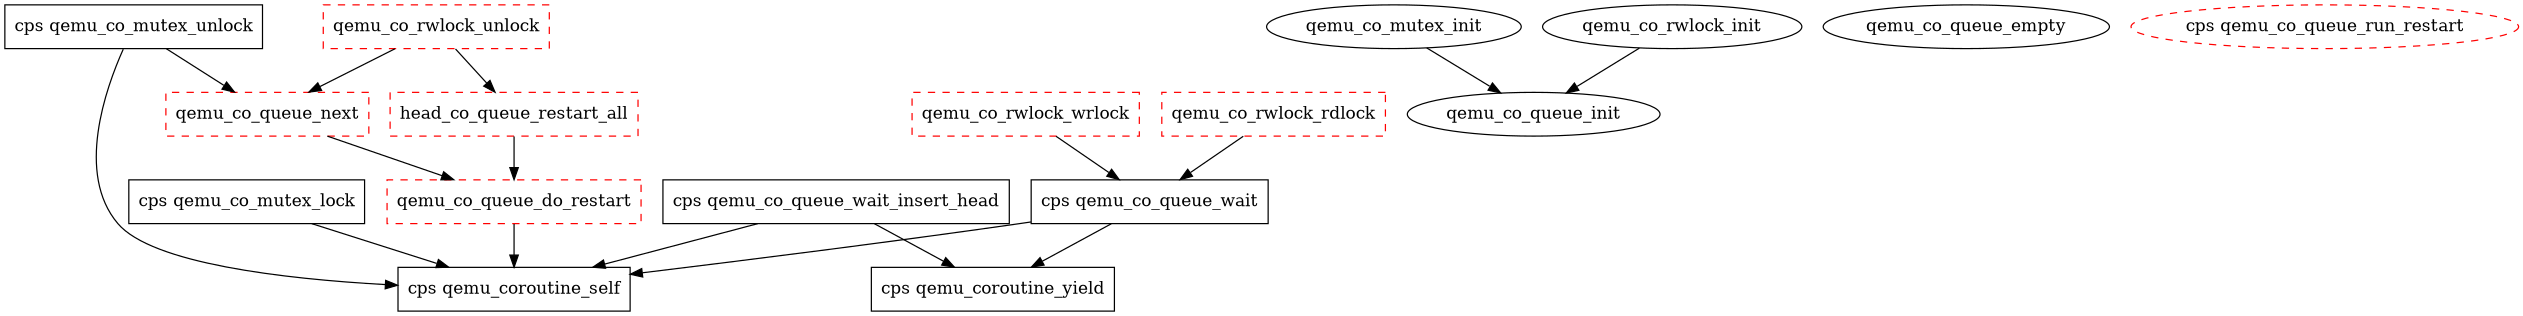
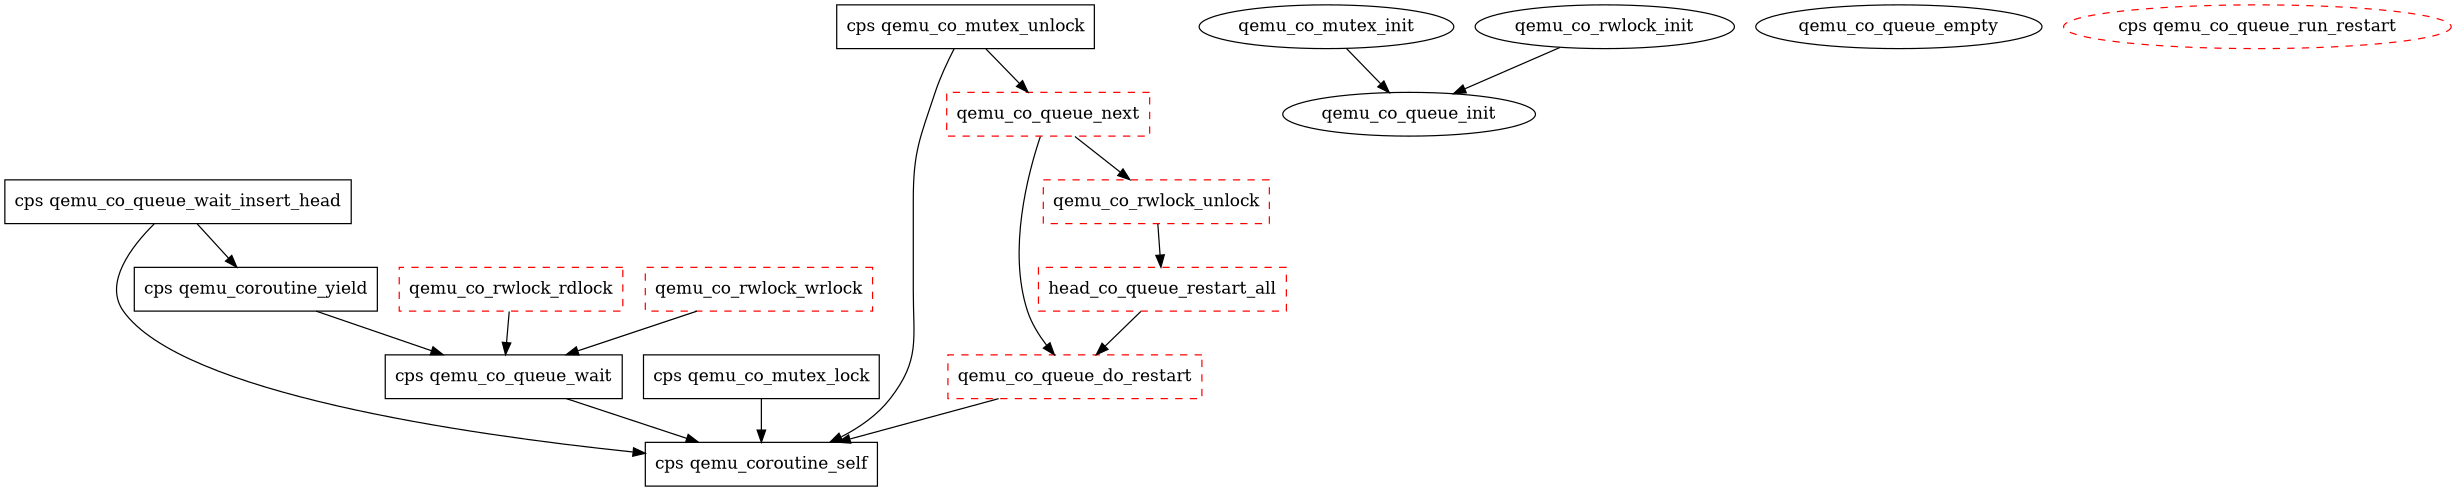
(357, 68) -> (1097, 154)
(1077, 242) -> (374, 331)
